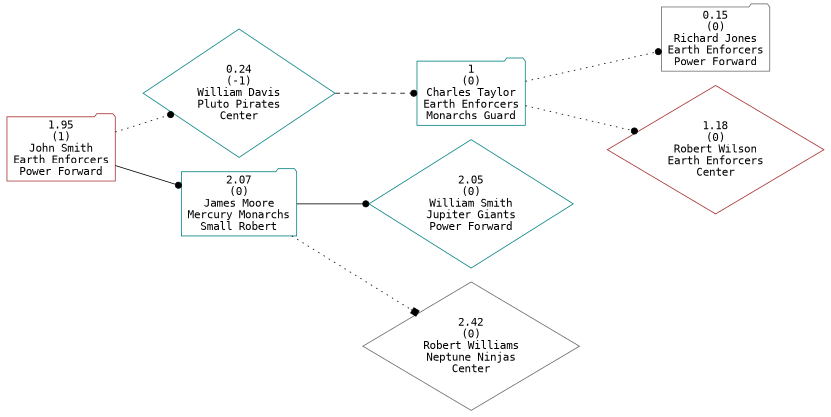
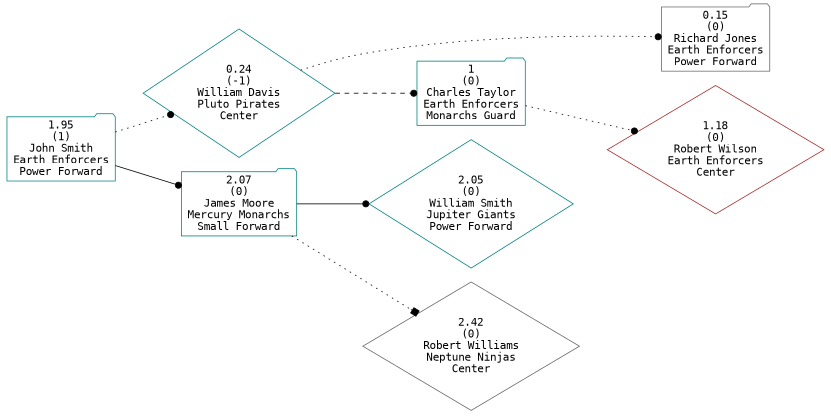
(590, 67) -> (476, 40)
(61, 149) -> (61, 149)
(239, 204) -> (239, 204)
